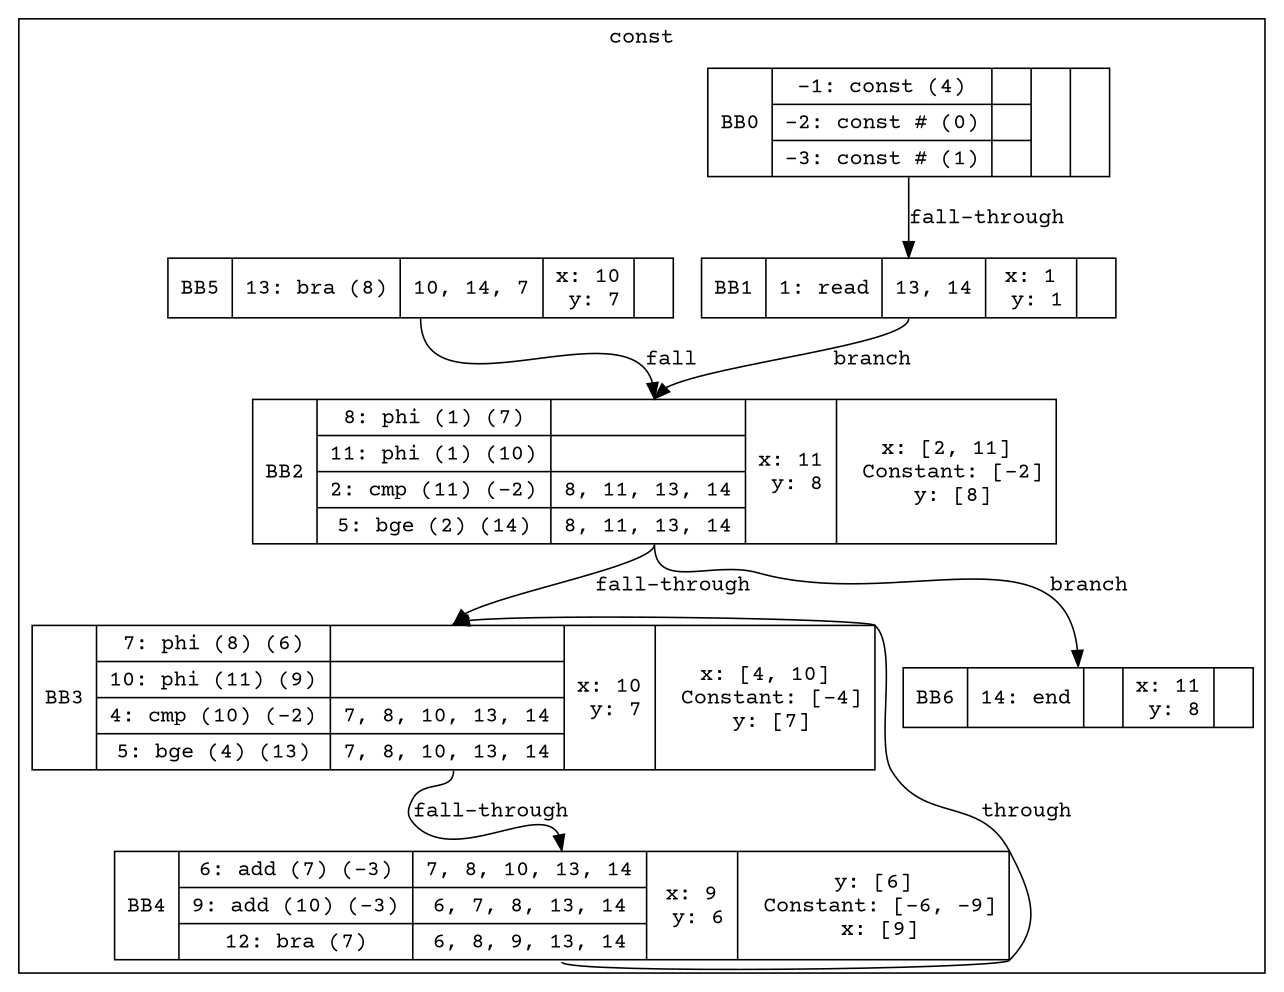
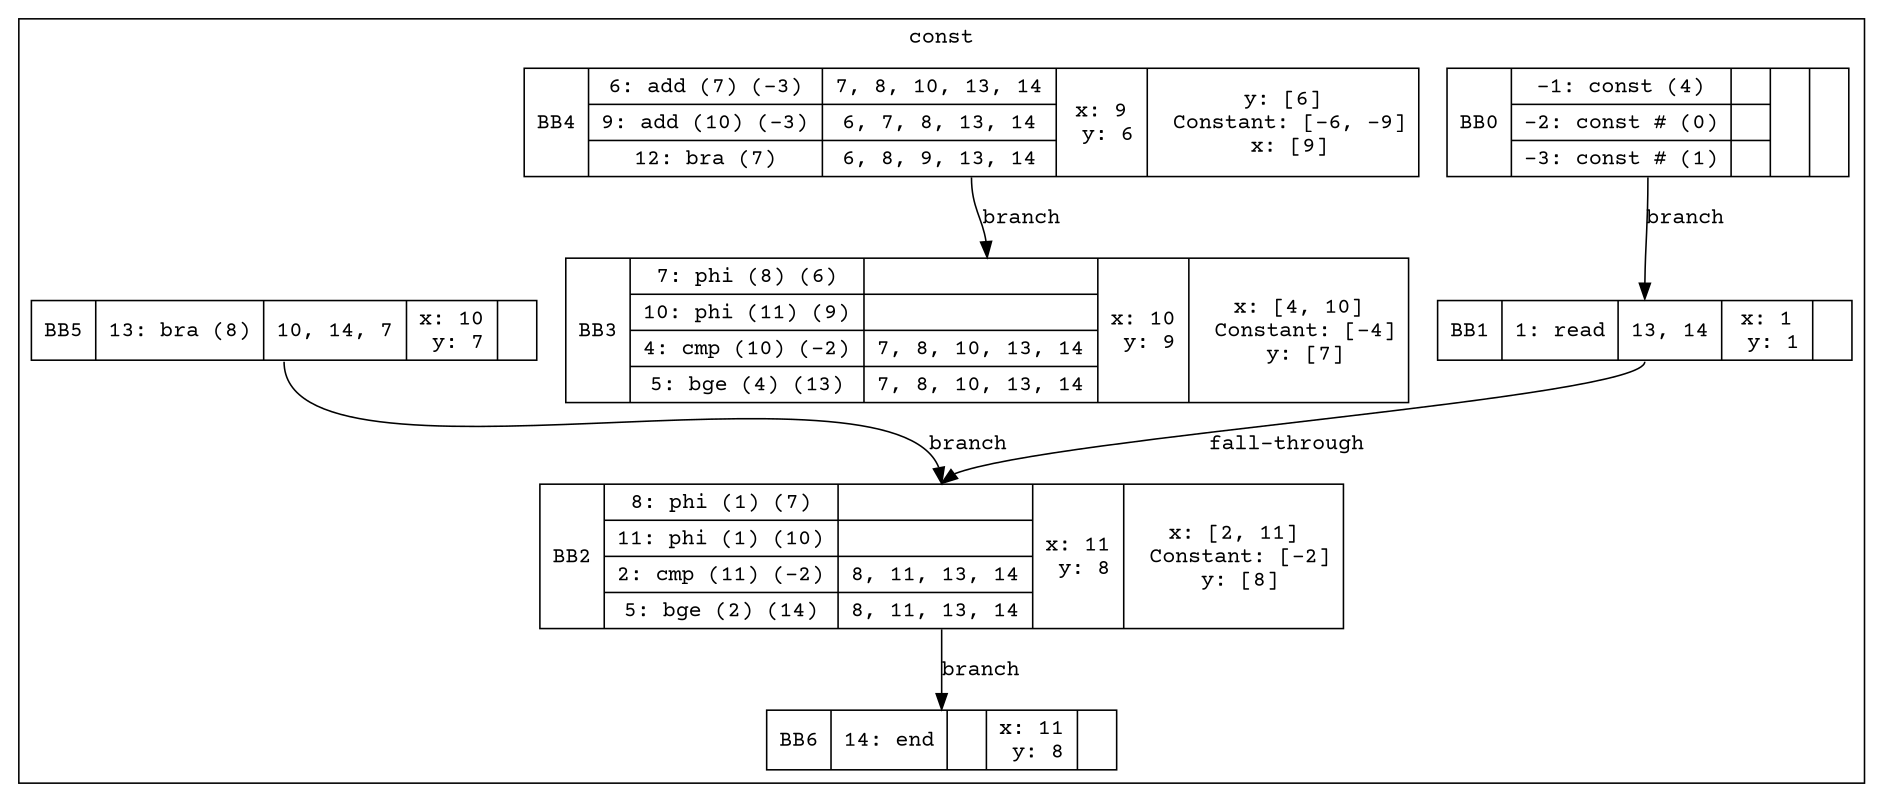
(987, 217) -> (1686, 217)
(672, 359) -> (968, 443)
(873, 359) -> (1287, 443)
(562, 582) -> none
(610, 709) -> (1143, 341)
(1026, 811) -> (1022, 217)
(447, 839) -> none
